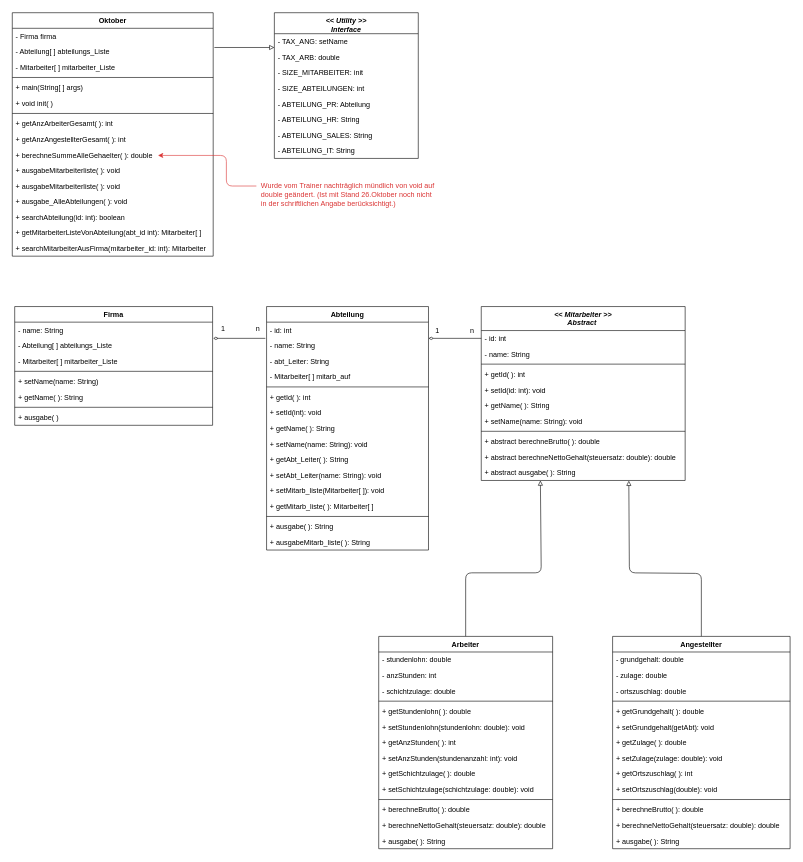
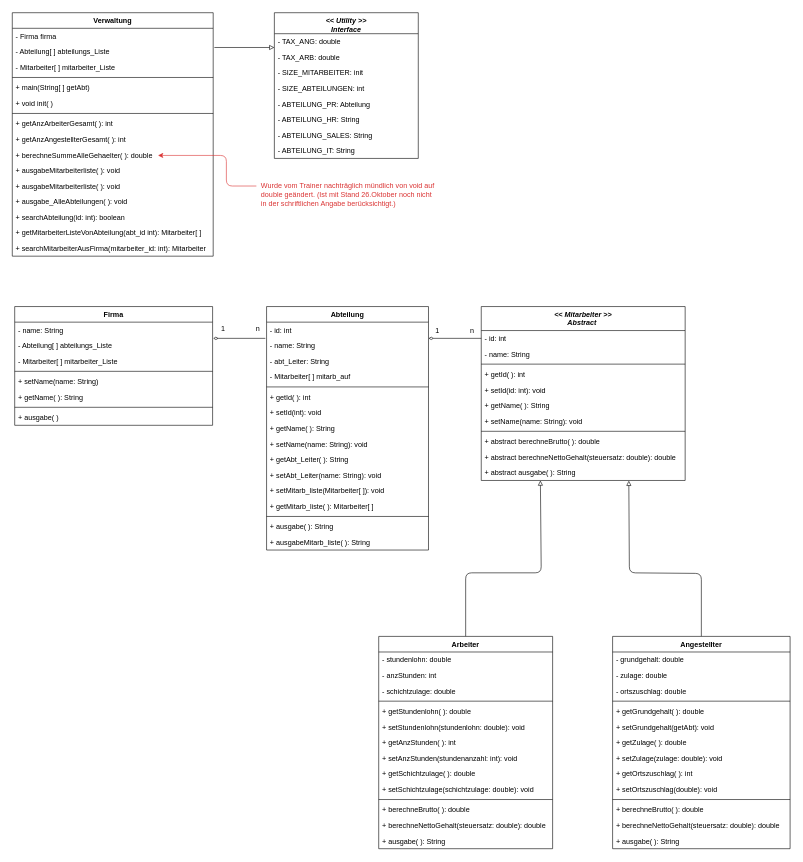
(113, 20) -> (113, 20)
(311, 41) -> (308, 41)
(55, 88) -> (59, 88)
